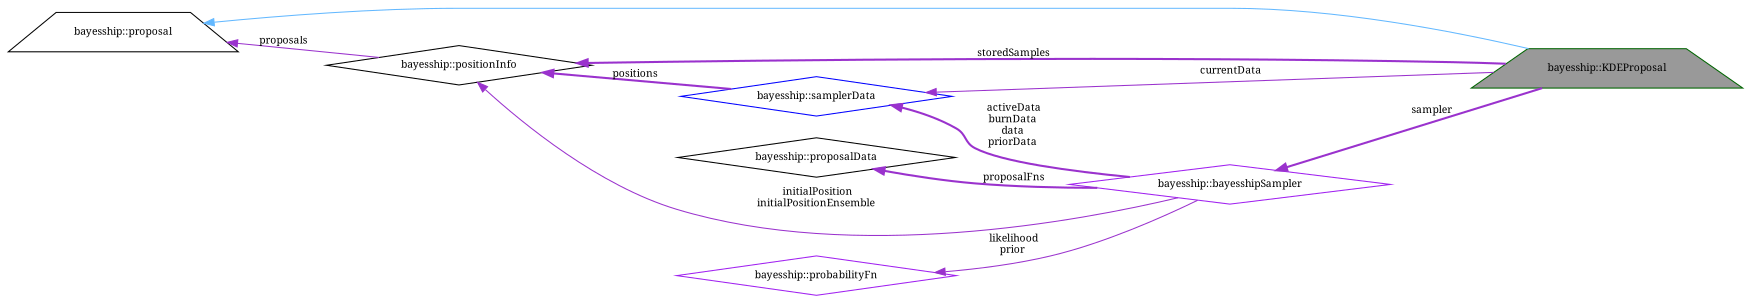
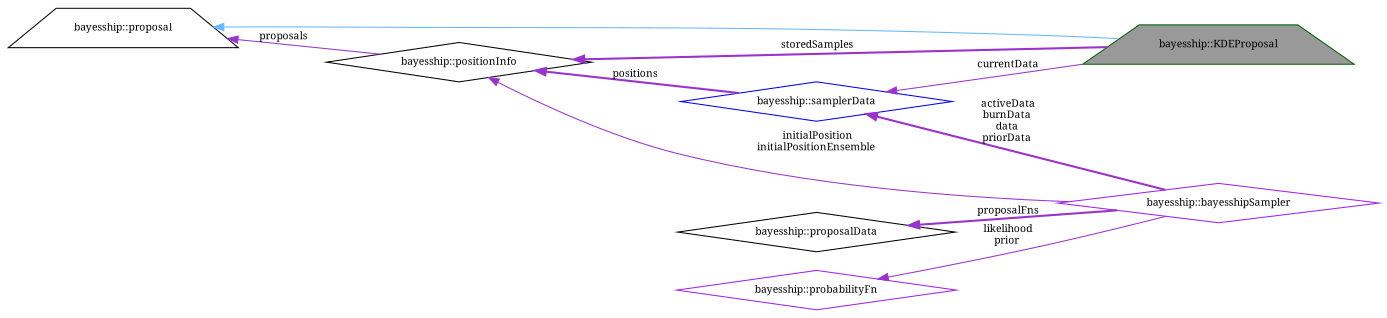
(1414, 128) -> none
